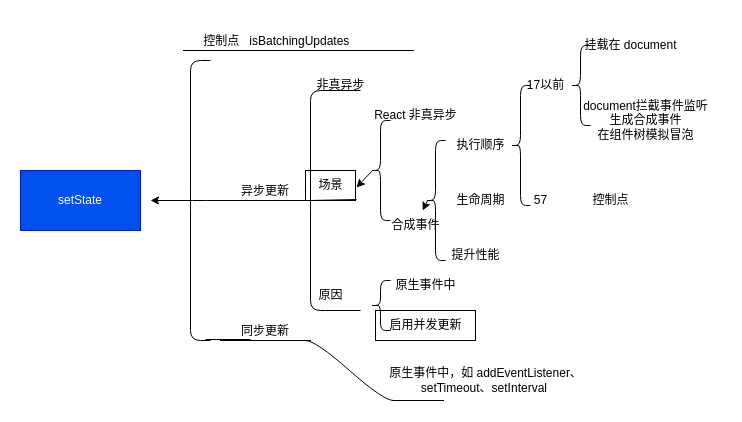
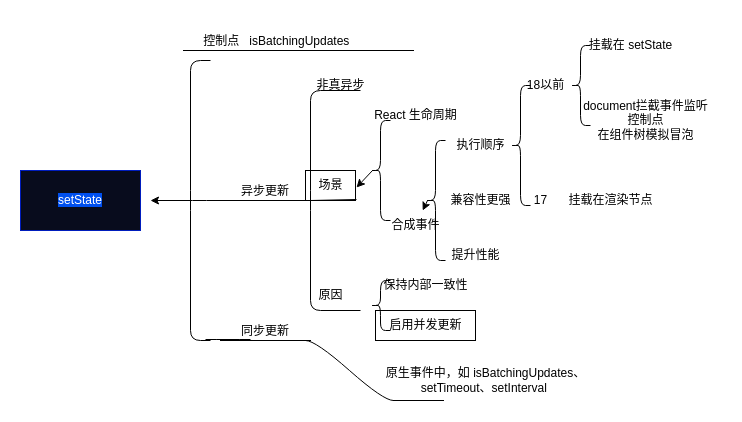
(631, 46) -> (631, 46)
(546, 86) -> (546, 86)
(416, 116) -> (416, 116)
(646, 121) -> (646, 121)
(81, 201) -> (81, 201)
(481, 201) -> (481, 201)
(541, 201) -> (541, 201)
(611, 201) -> (611, 201)
(426, 286) -> (426, 286)
(486, 381) -> (486, 381)
